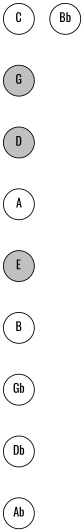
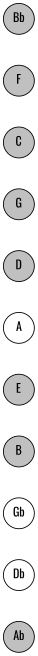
(19, 19) -> (19, 142)
(65, 19) -> (19, 19)
none -> (19, 81)
(19, 328) -> (19, 451)
(19, 513) -> (19, 637)
